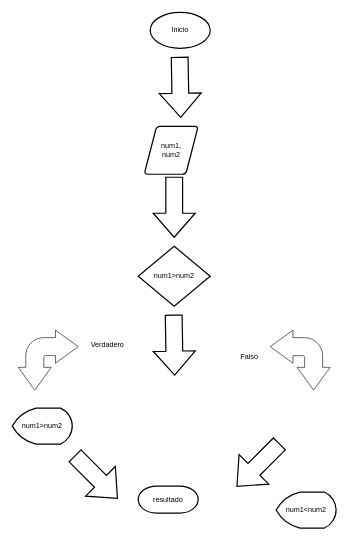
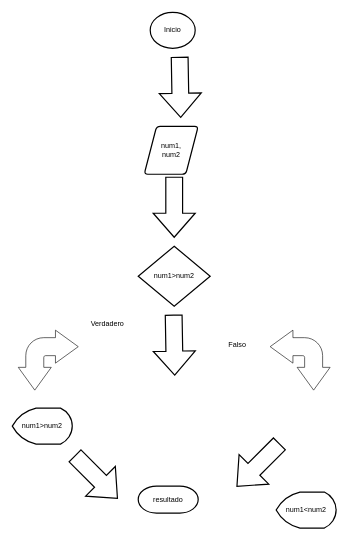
(180, 30) -> (173, 30)
(108, 345) -> (108, 324)
(249, 357) -> (237, 345)
